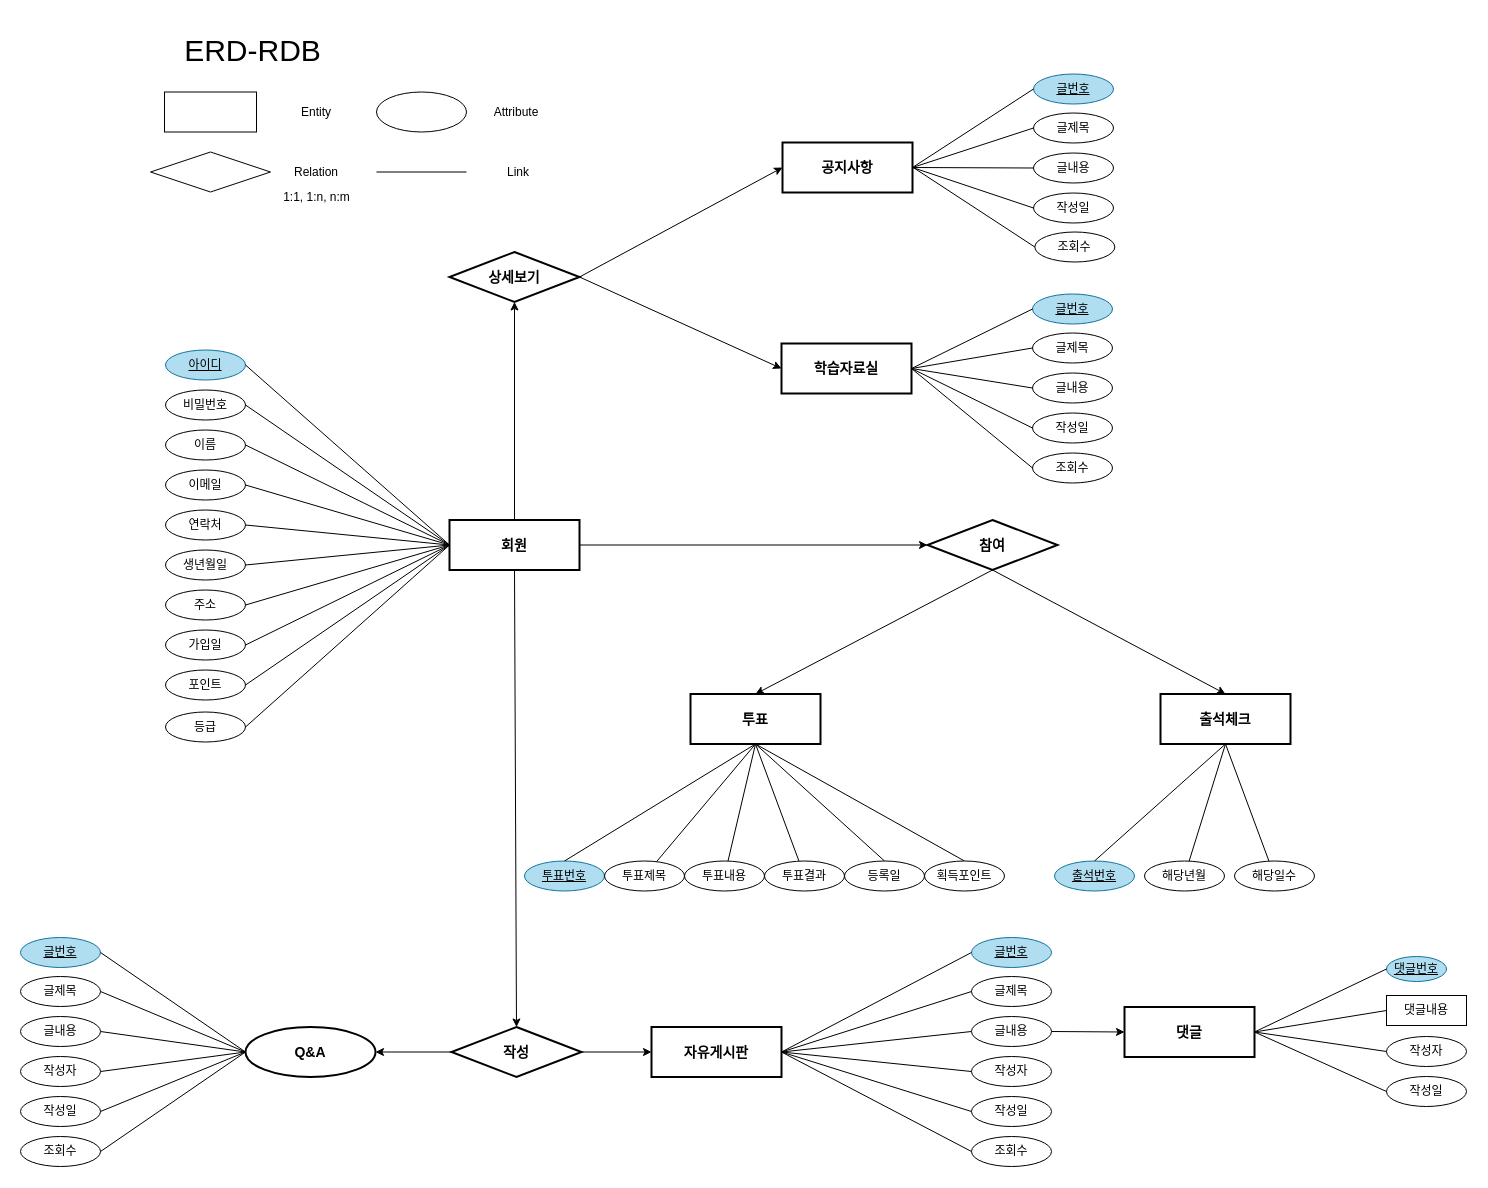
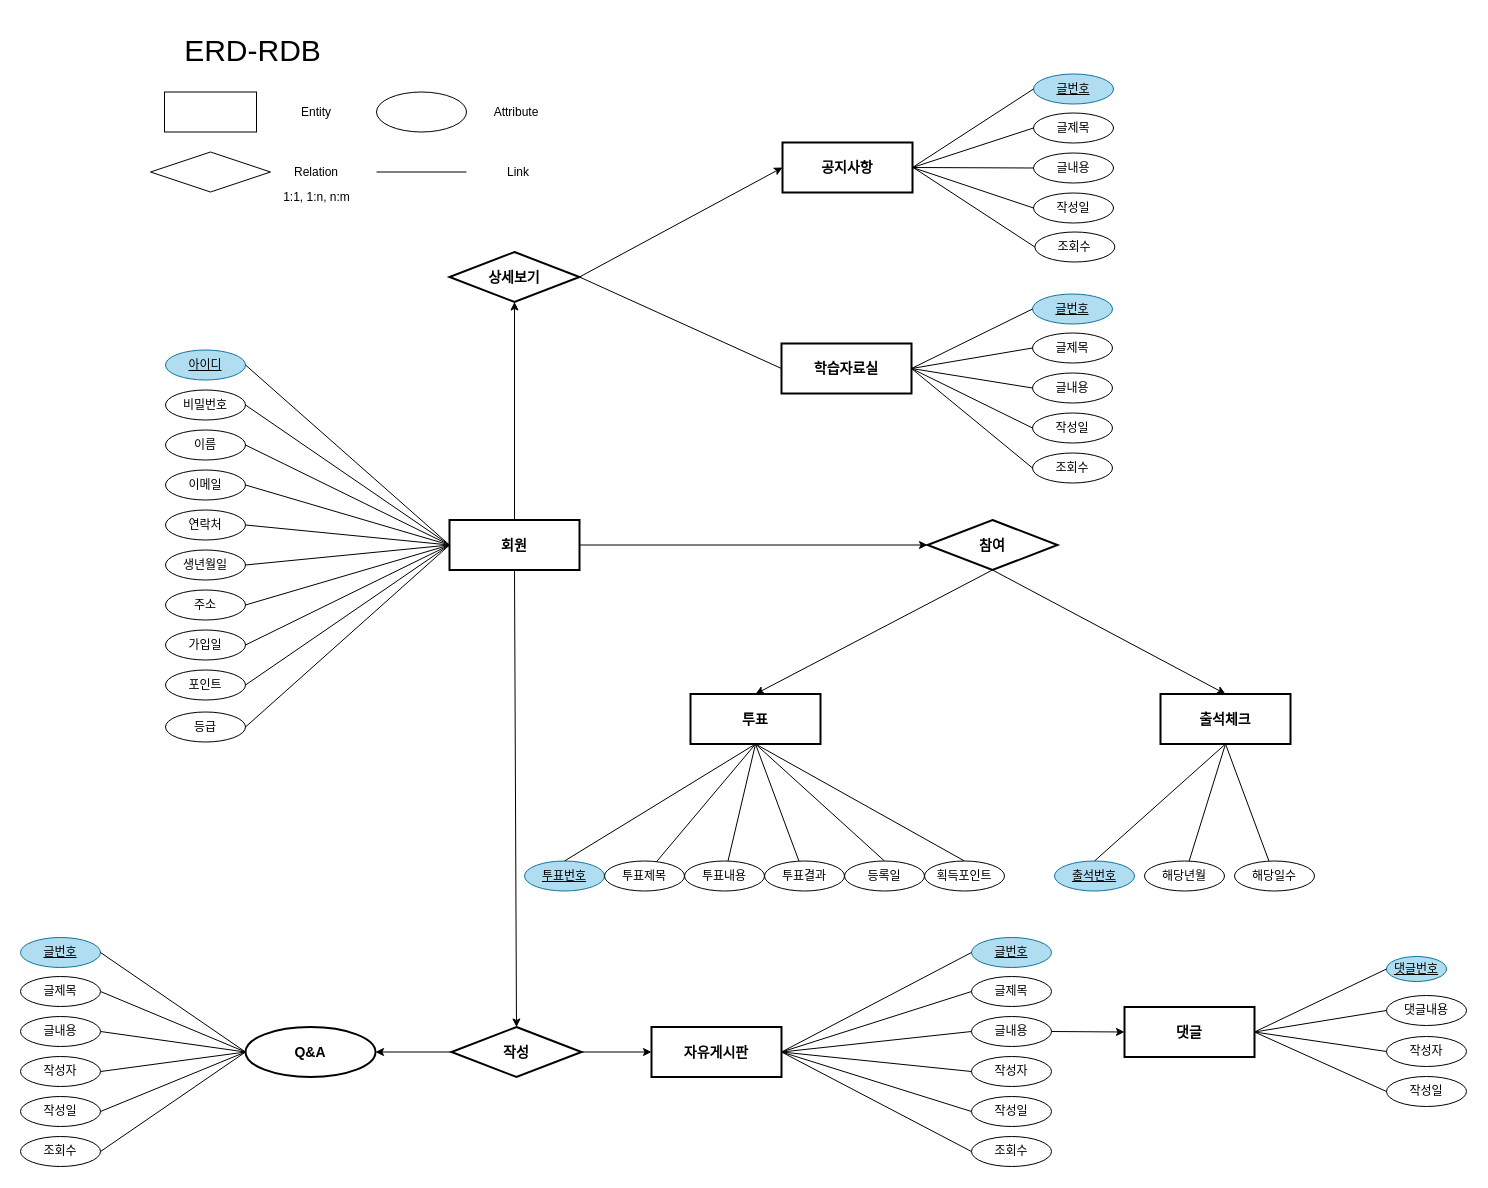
(774, 365) -> (776, 366)
(1427, 1011) -> (1427, 1011)
